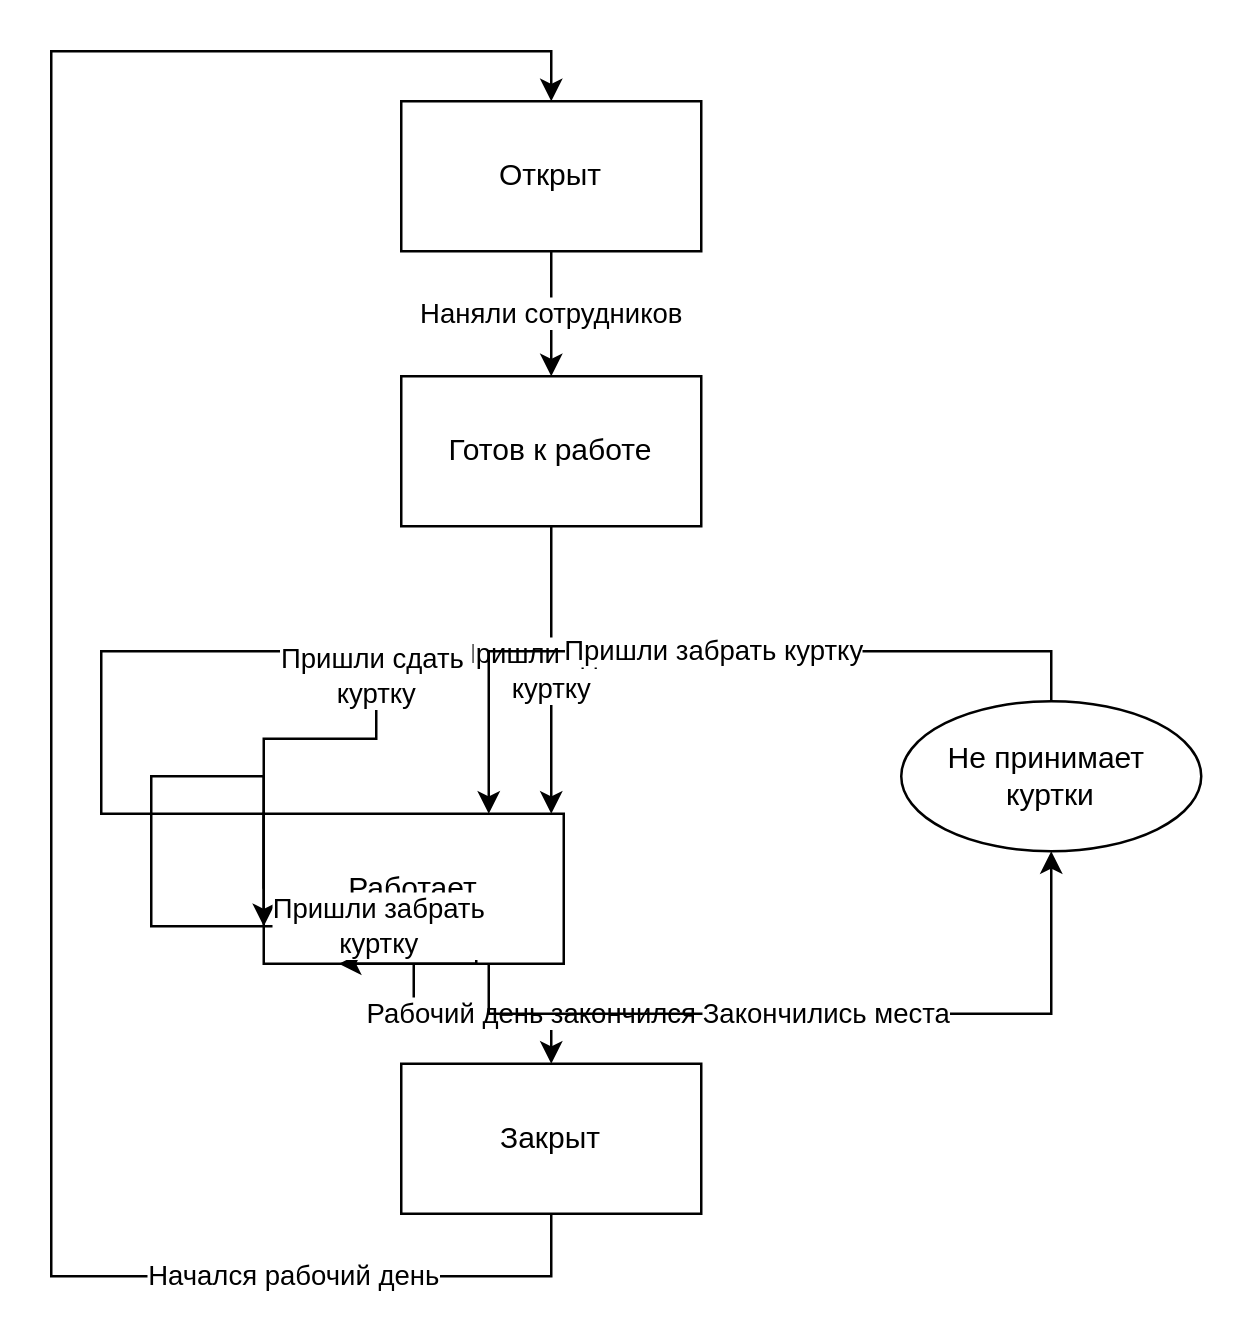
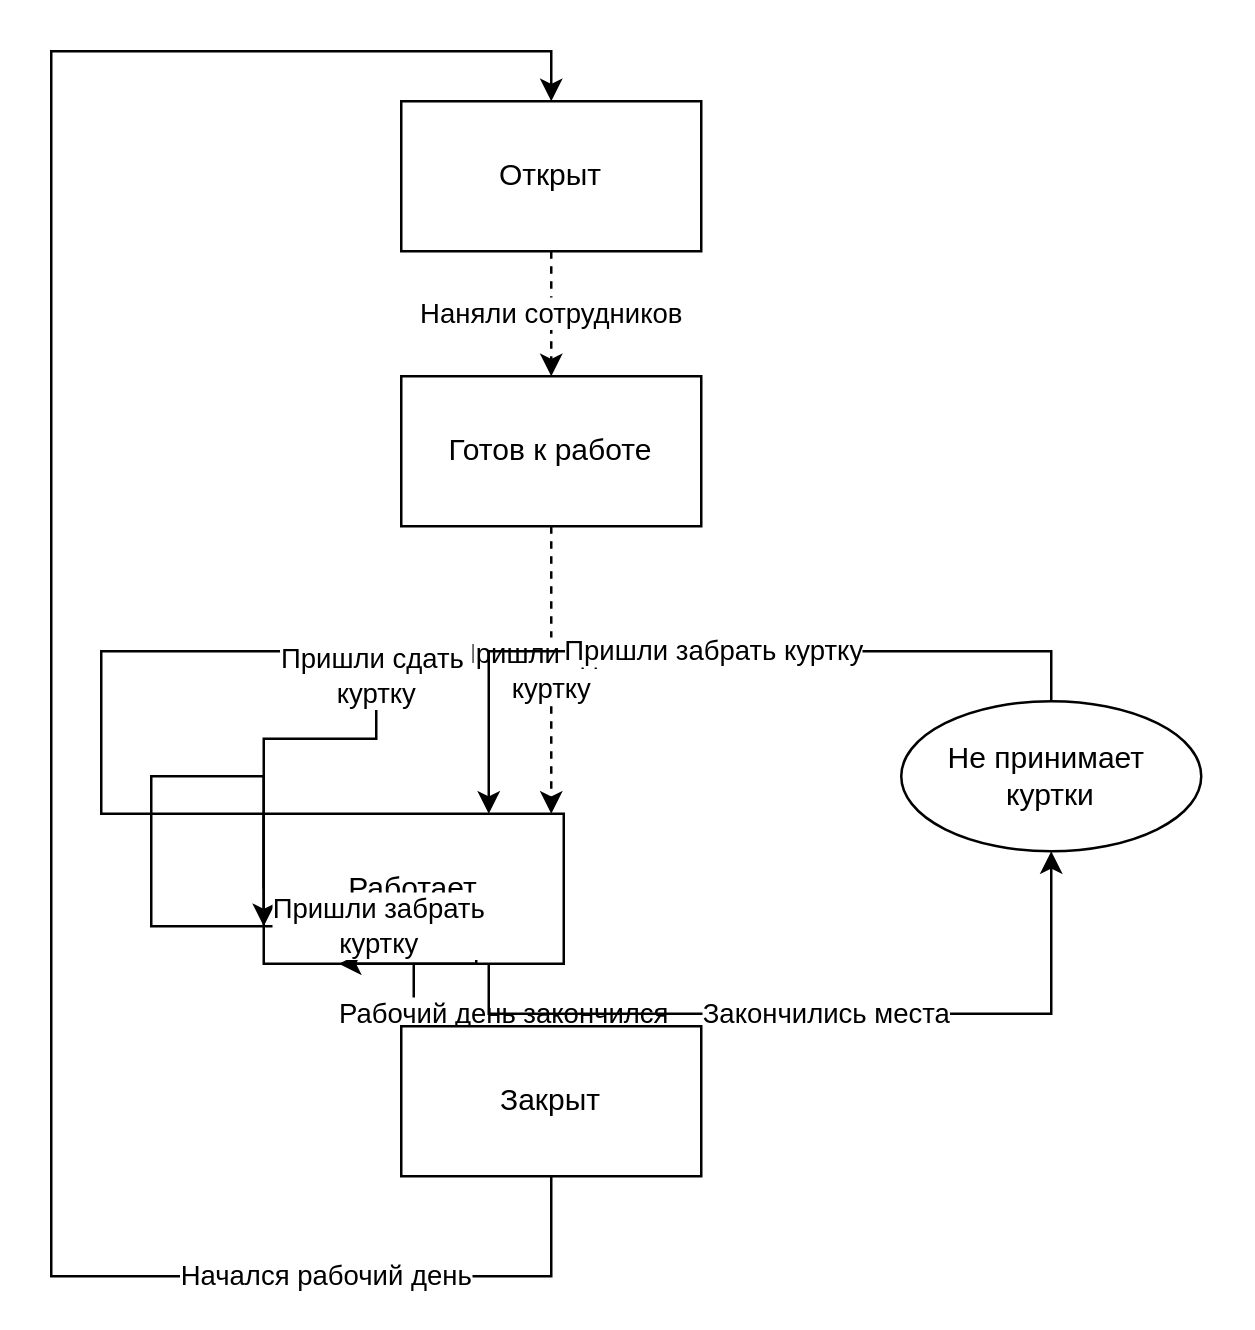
(551, 277) -> (551, 277)
(551, 582) -> (551, 582)
(551, 1139) -> (551, 1101)
